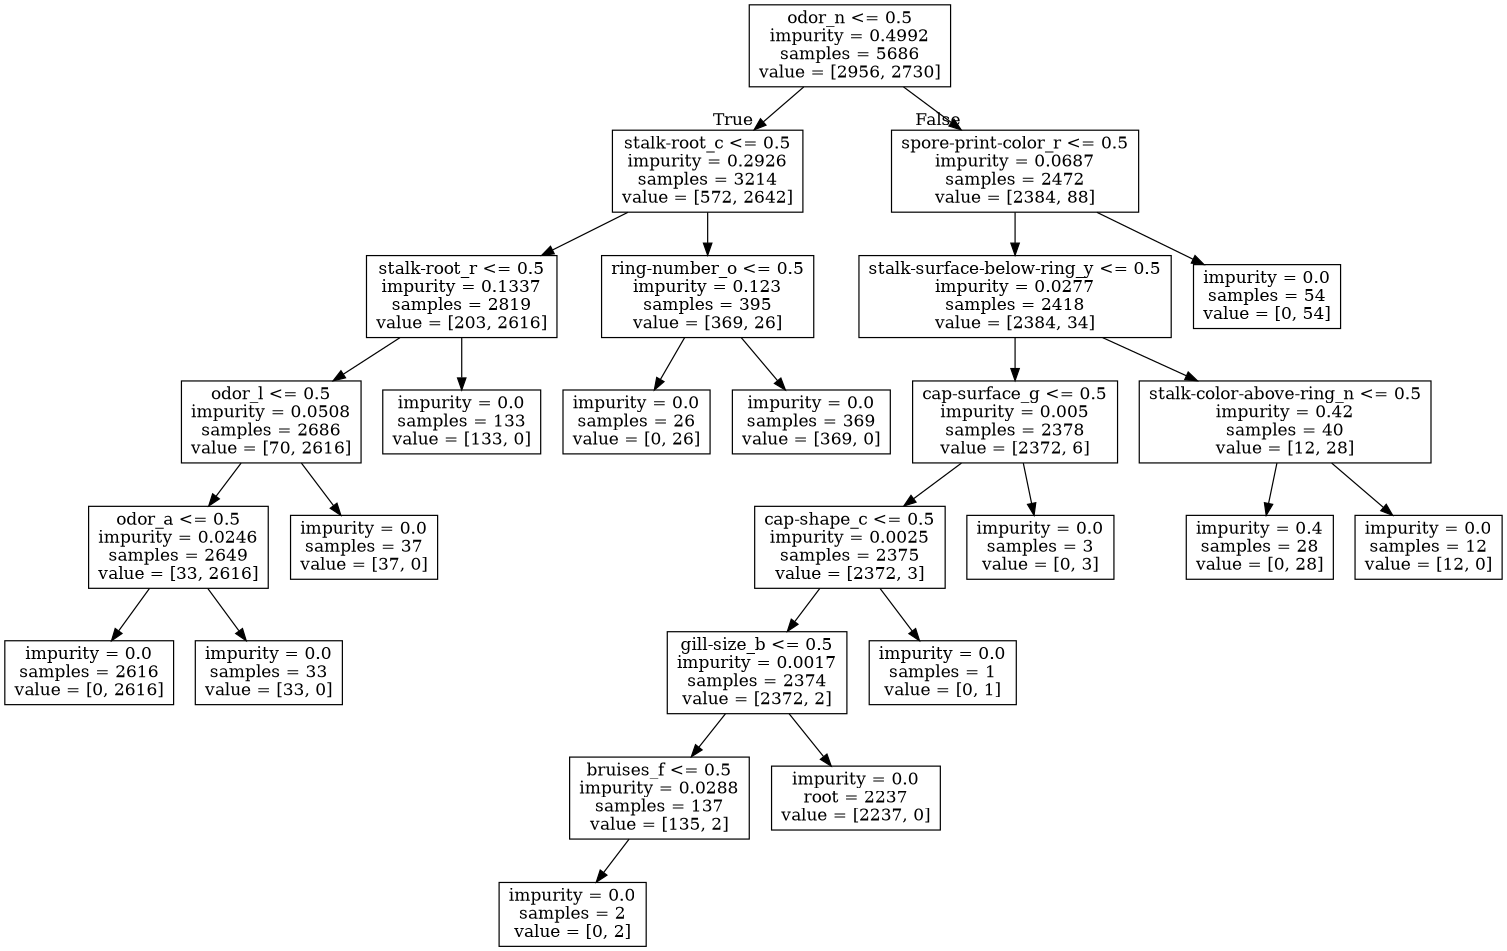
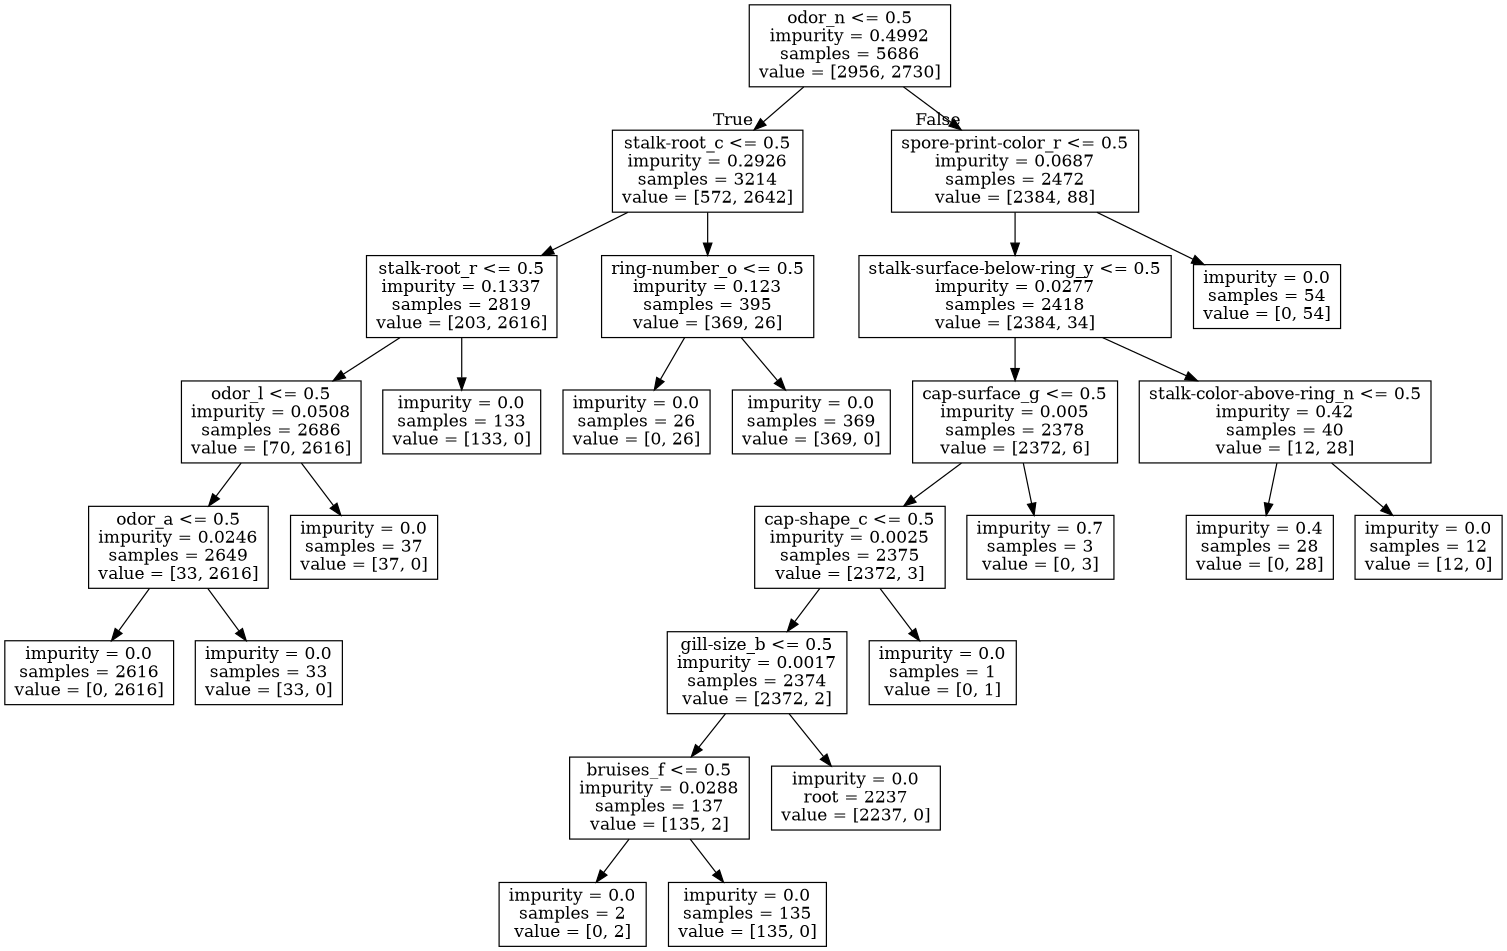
(1040, 547) -> (1040, 547)
none -> (747, 914)
